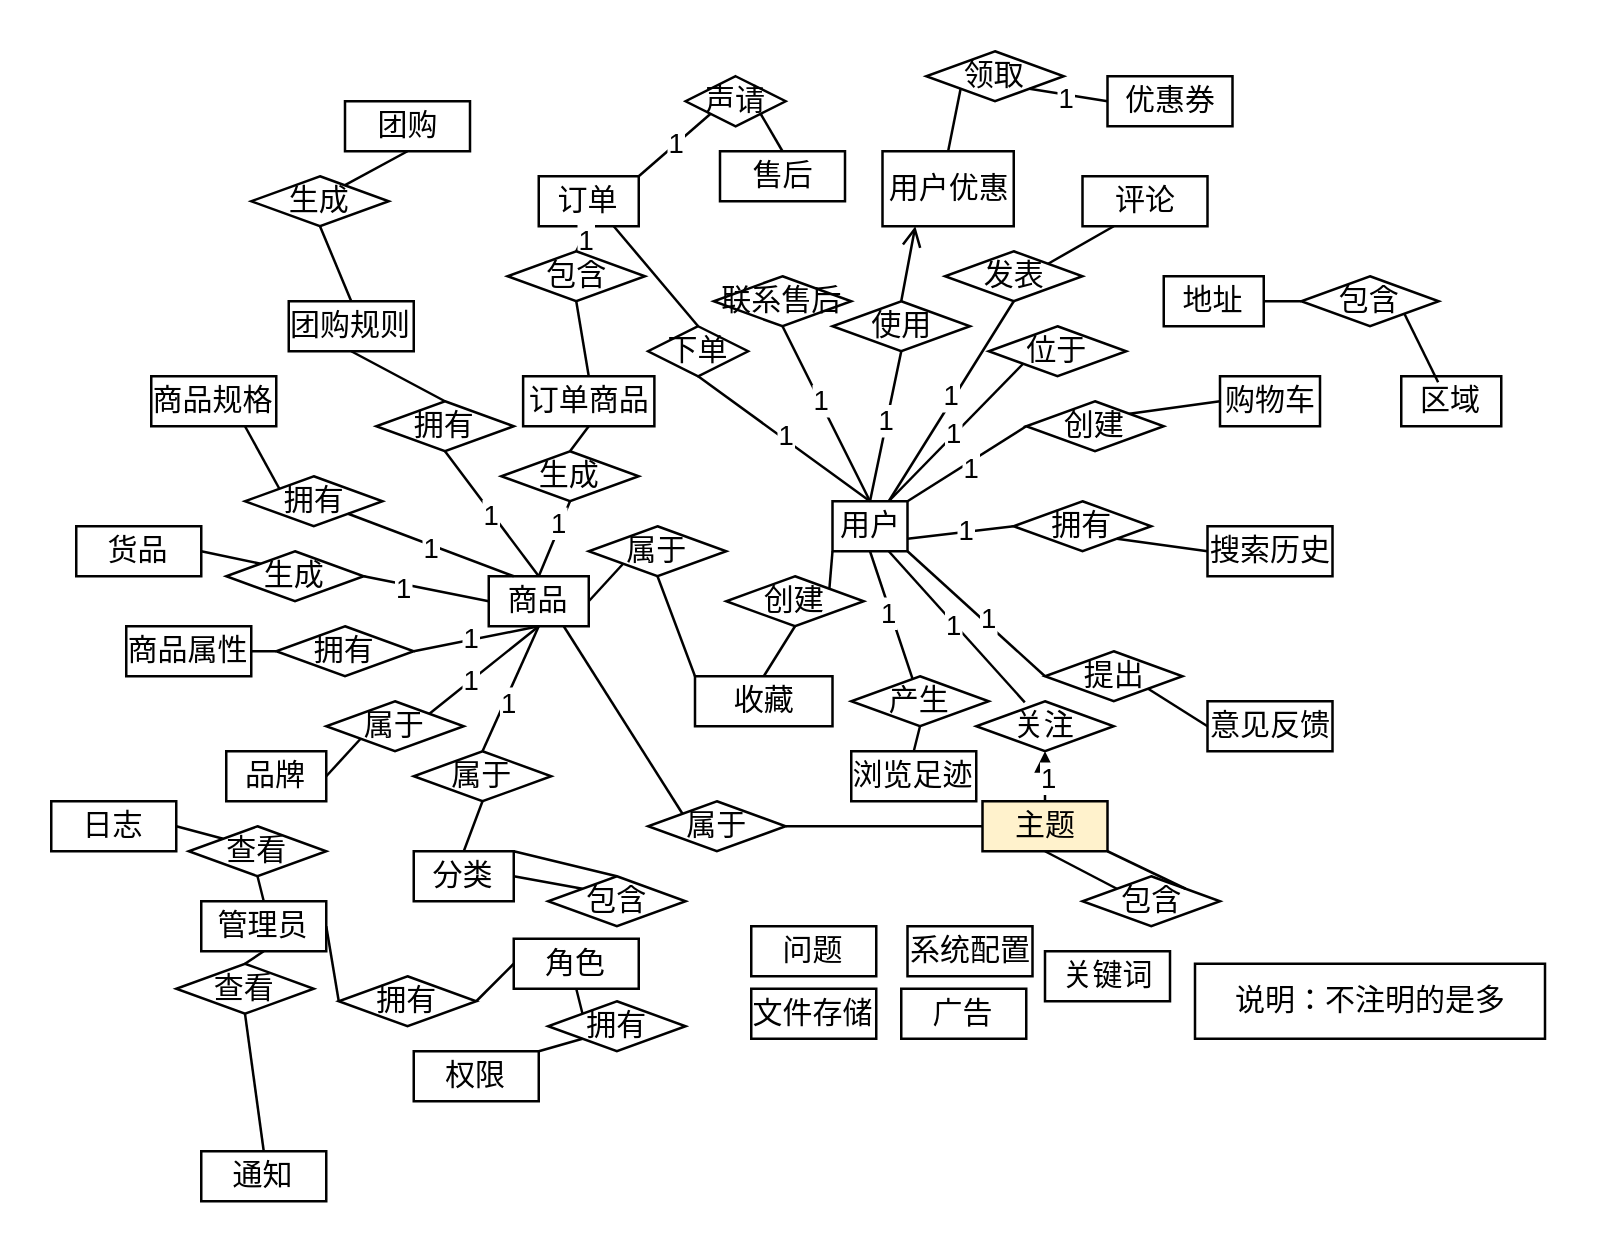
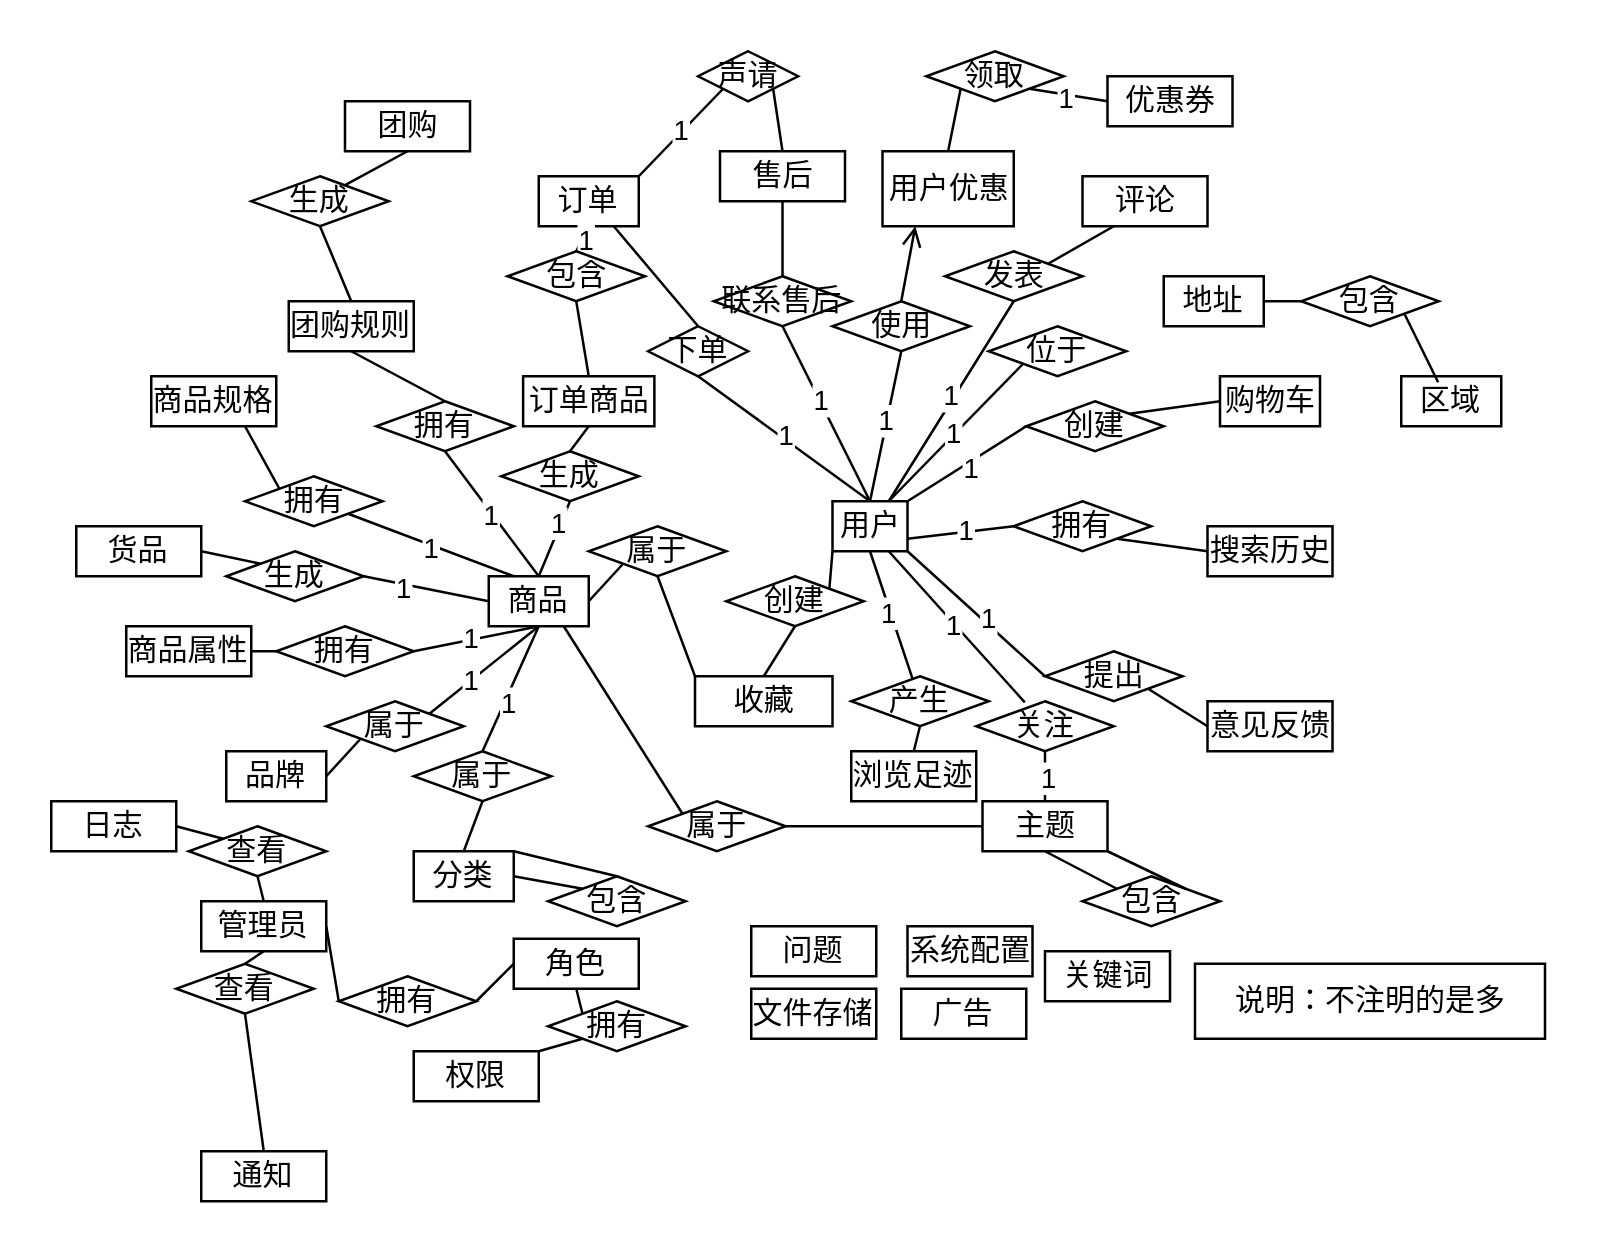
(736, 101) -> (748, 76)
none -> (783, 239)
(1045, 801) -> (1045, 758)
(1045, 826) -> (1045, 826)
